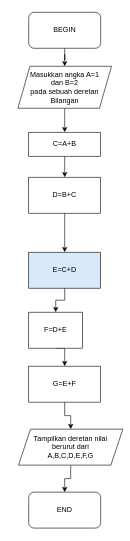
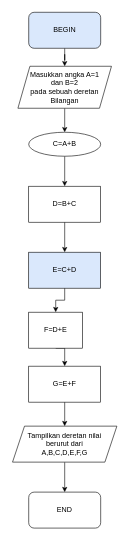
(65, 30) -> (65, 30)
(65, 144) -> (65, 144)
(65, 195) -> (65, 204)
(71, 447) -> (65, 444)
